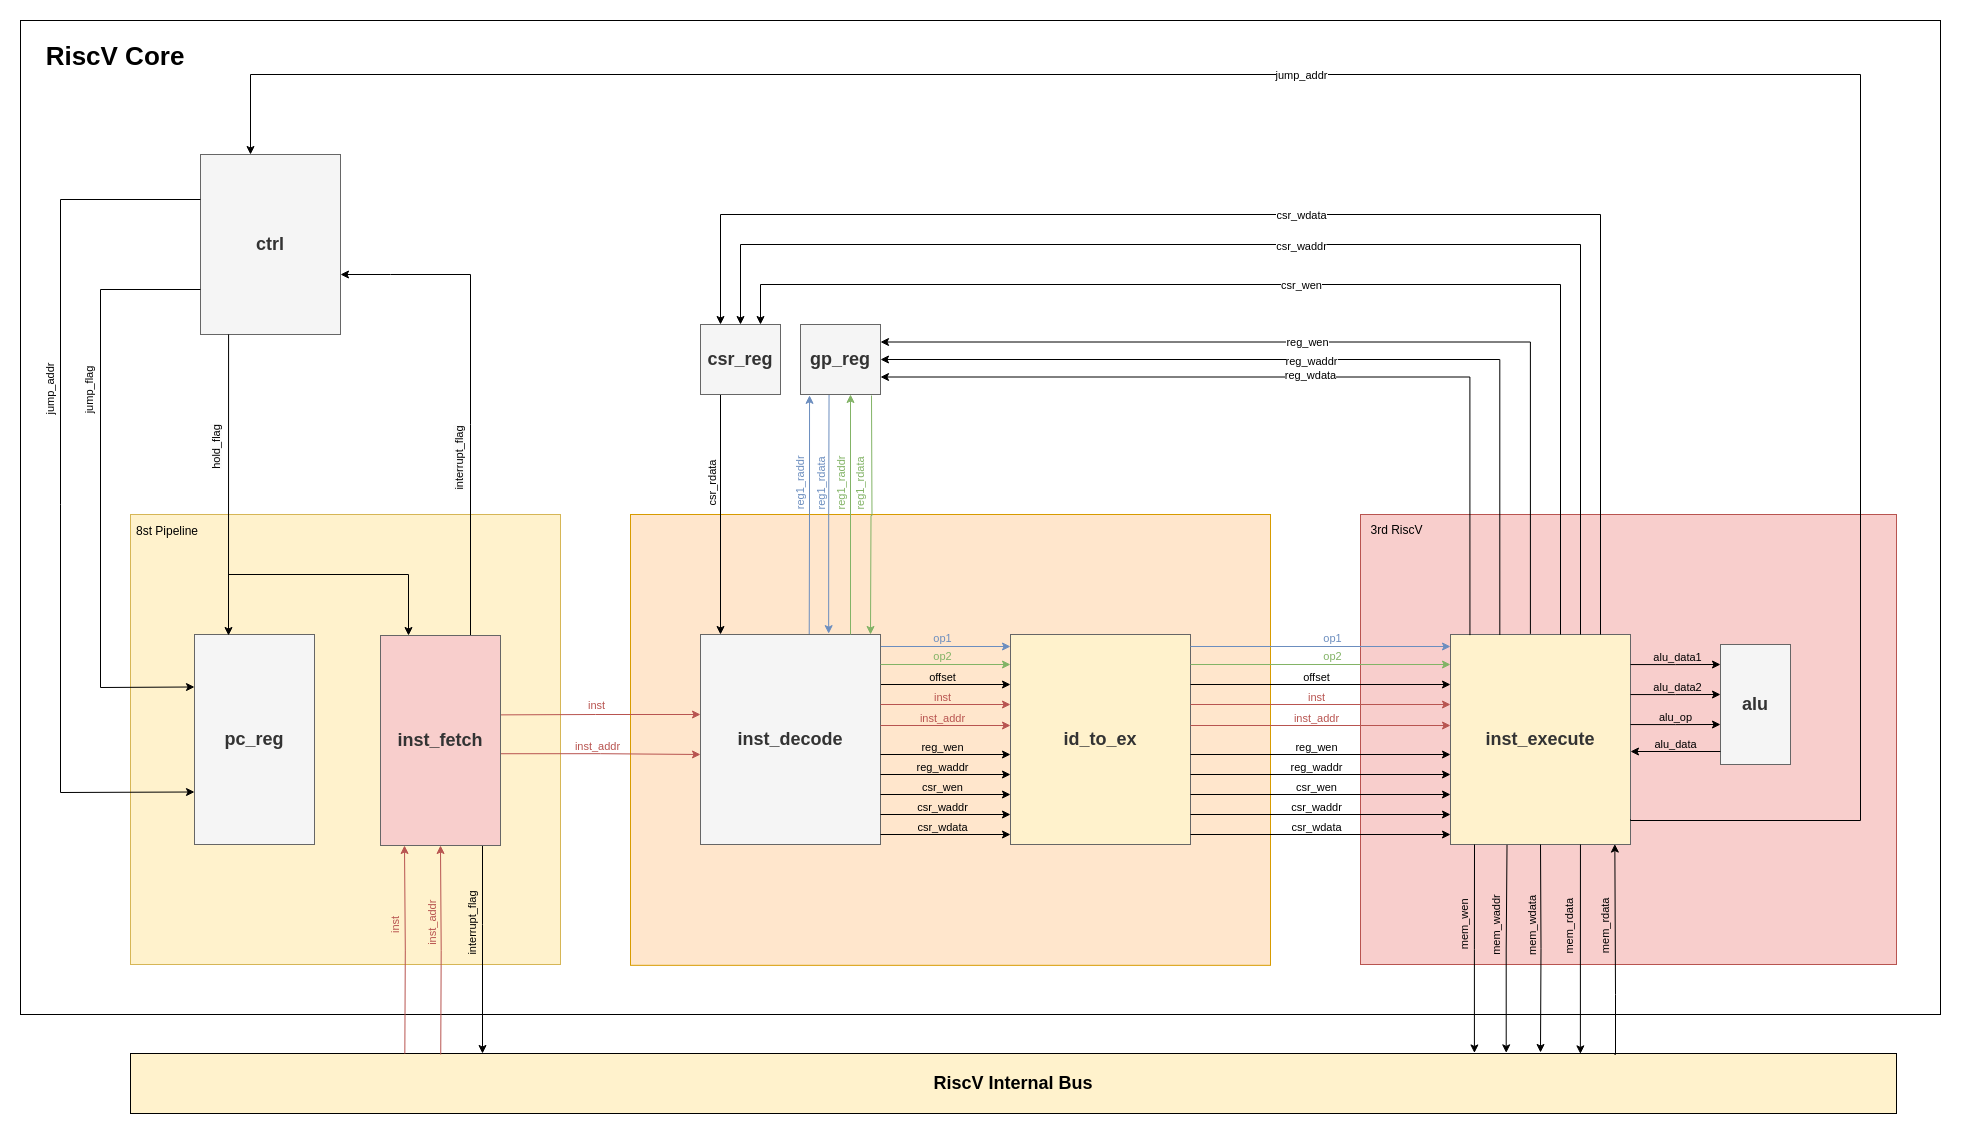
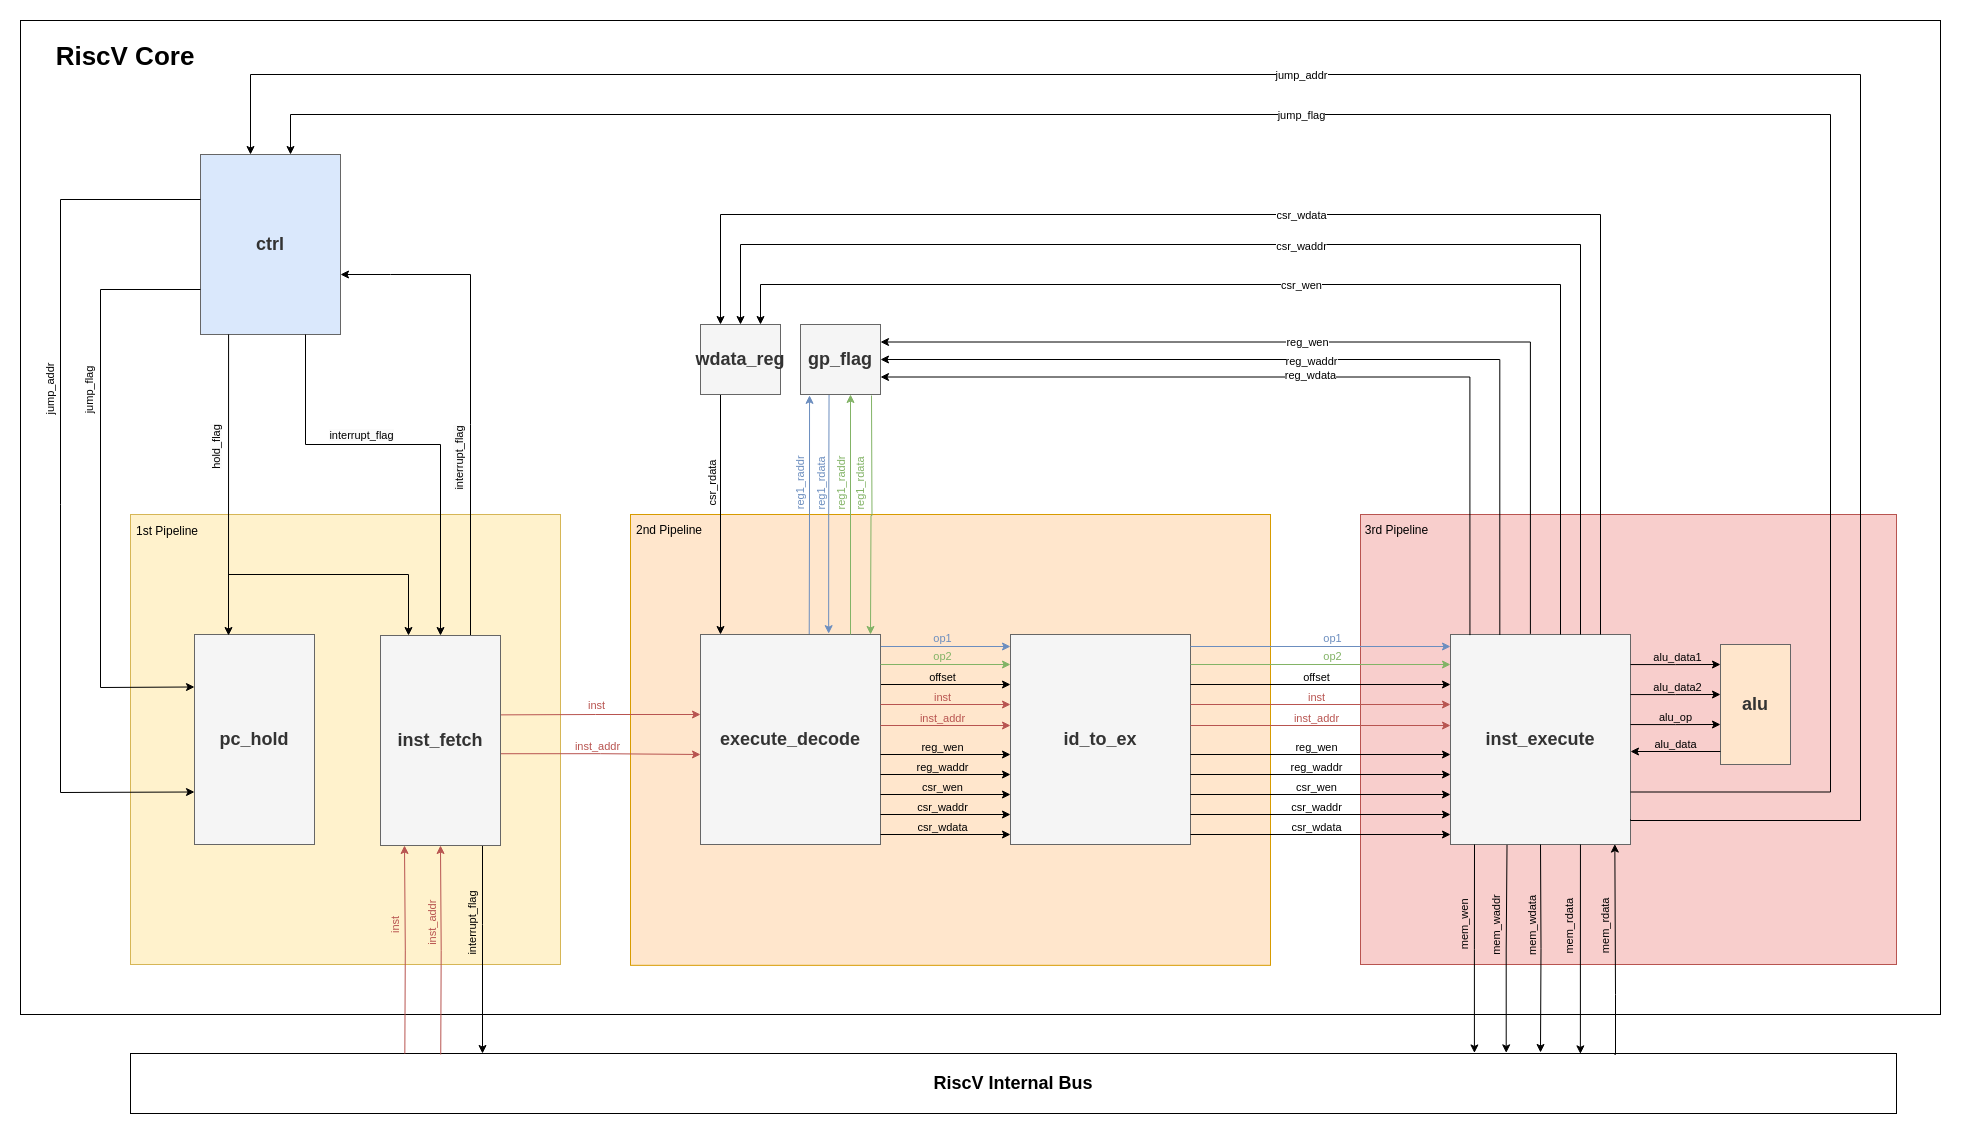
(116, 57) -> (126, 57)
none -> (1385, 115)
(271, 245) -> (271, 245)
(741, 360) -> (741, 360)
(841, 360) -> (841, 360)
none -> (410, 445)
none -> (670, 531)
(1397, 531) -> (1397, 531)
(168, 532) -> (168, 532)
(1756, 705) -> (1756, 705)
(255, 740) -> (255, 740)
(791, 740) -> (791, 740)
(1101, 740) -> (1101, 740)
(1541, 740) -> (1541, 740)
(441, 741) -> (441, 741)
(1014, 1084) -> (1014, 1084)
